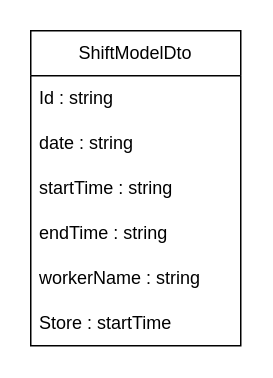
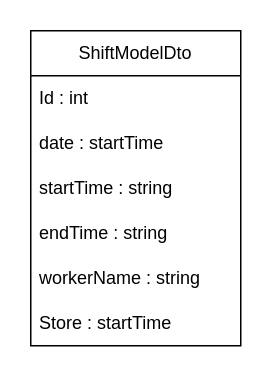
(86, 98) -> (71, 98)
(96, 143) -> (111, 143)
